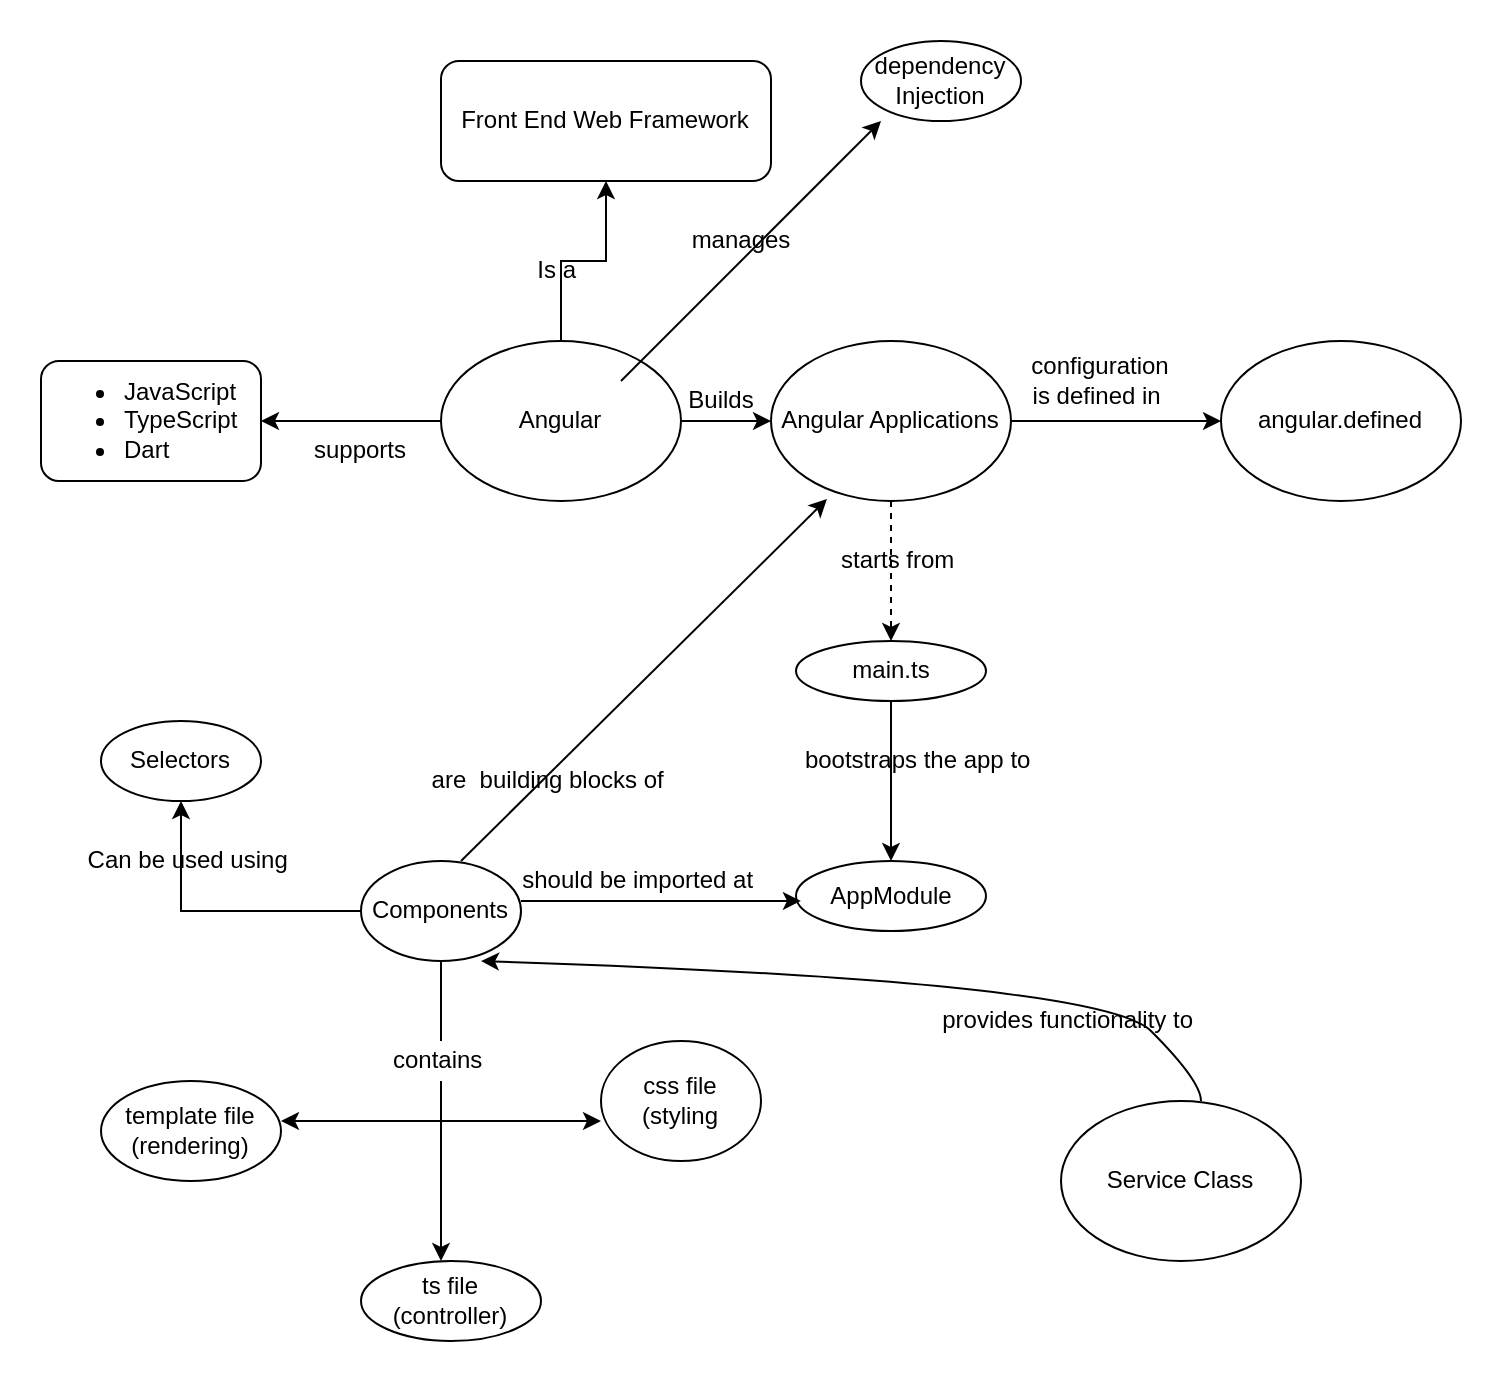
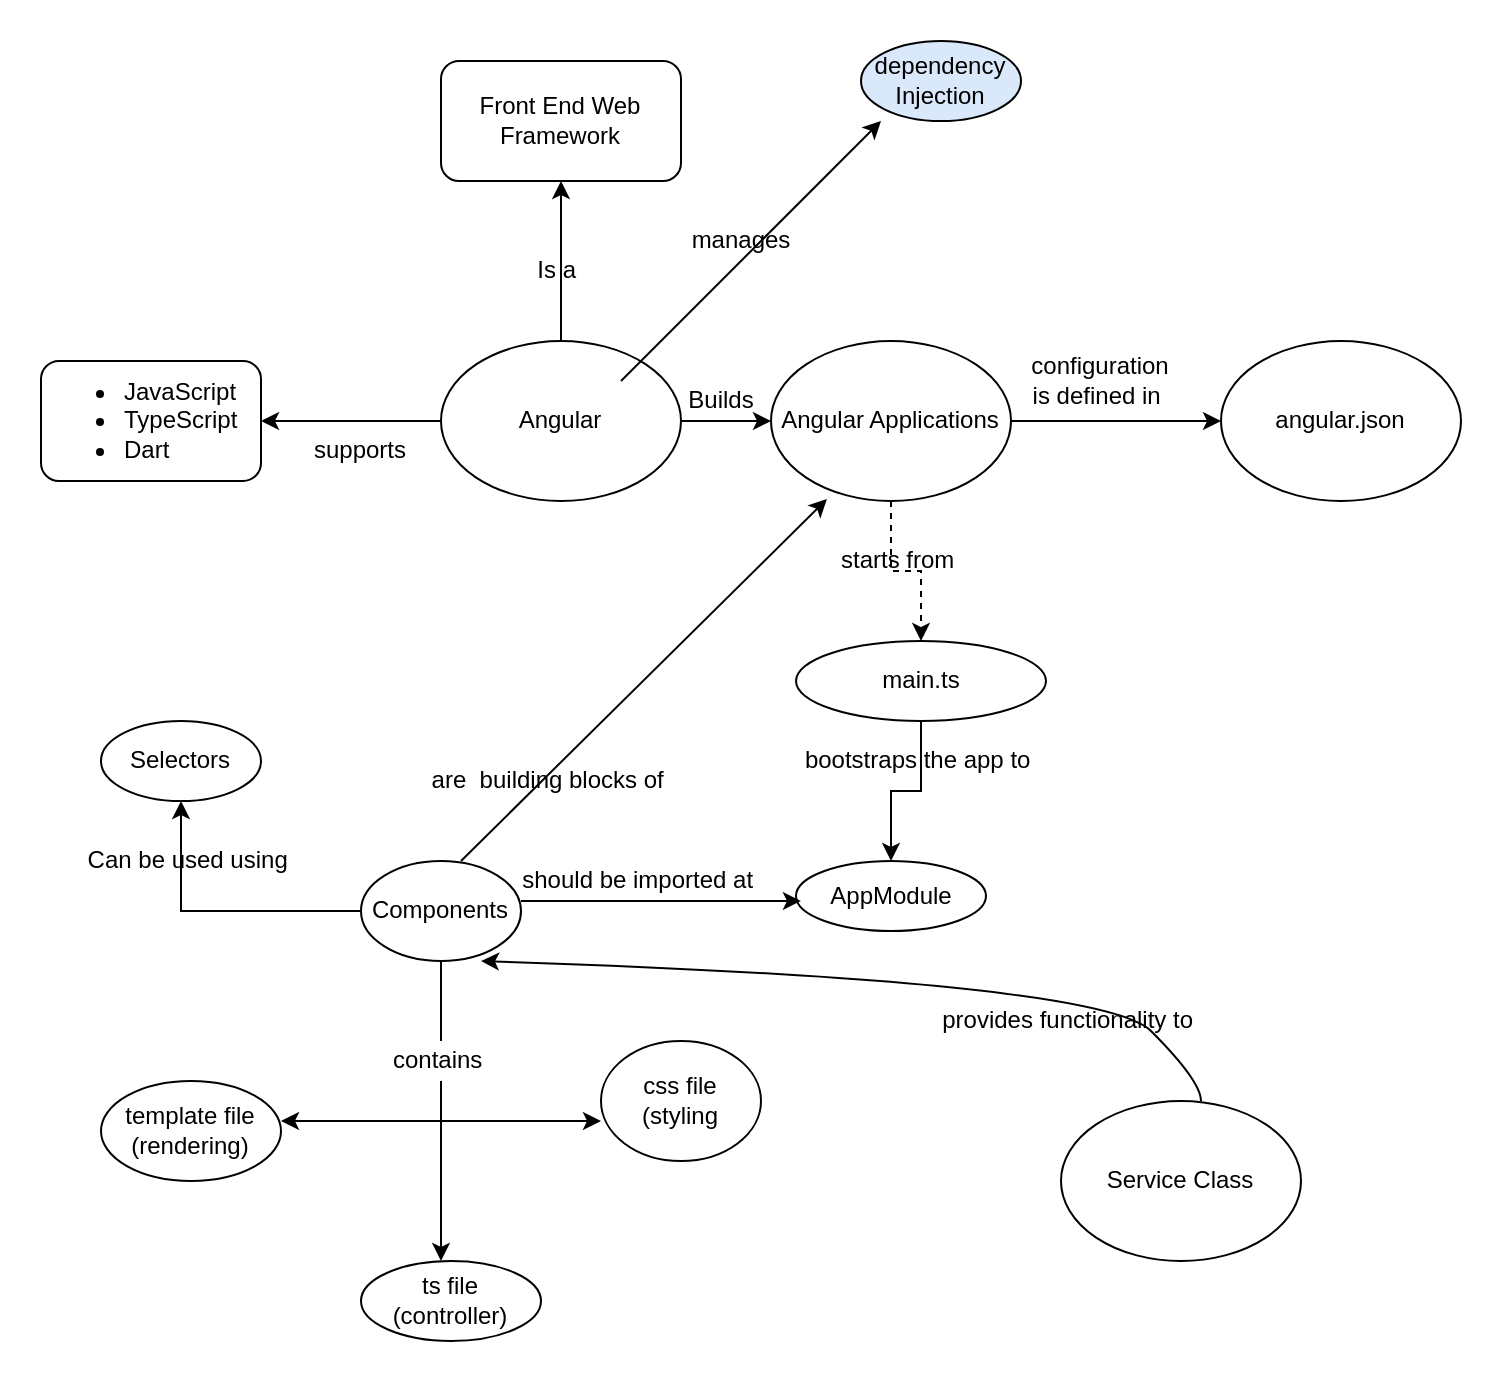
(941, 81) -> (941, 81)
(606, 121) -> (561, 121)
(1341, 421) -> (1341, 421)
(891, 671) -> (921, 681)
